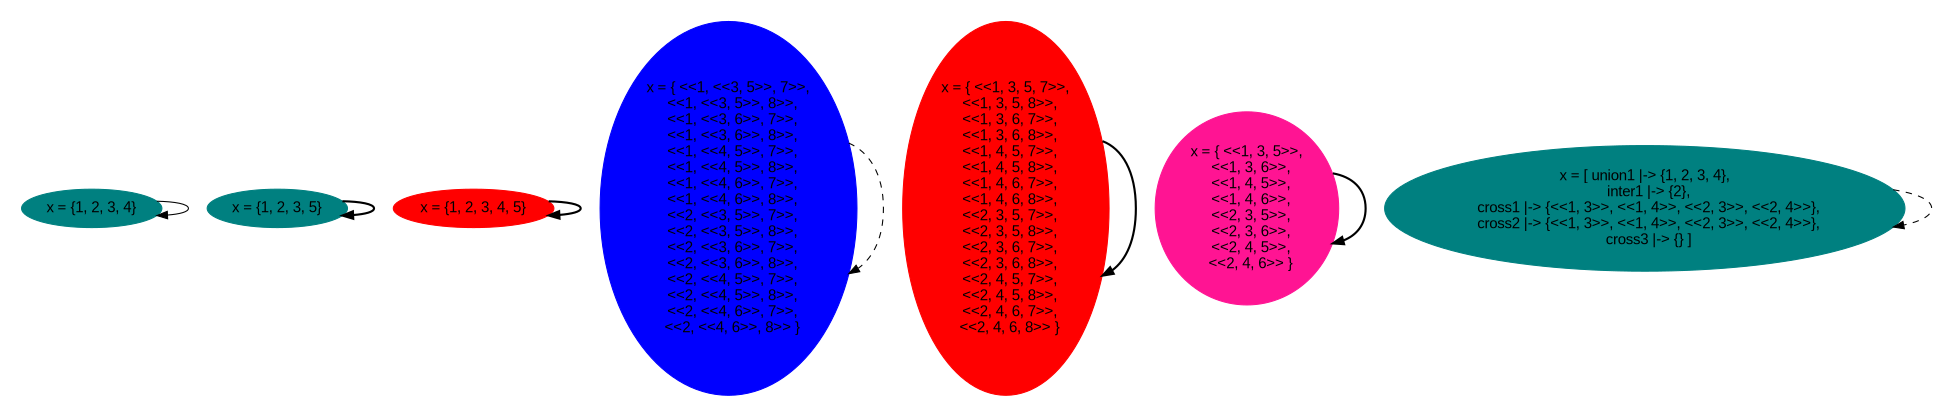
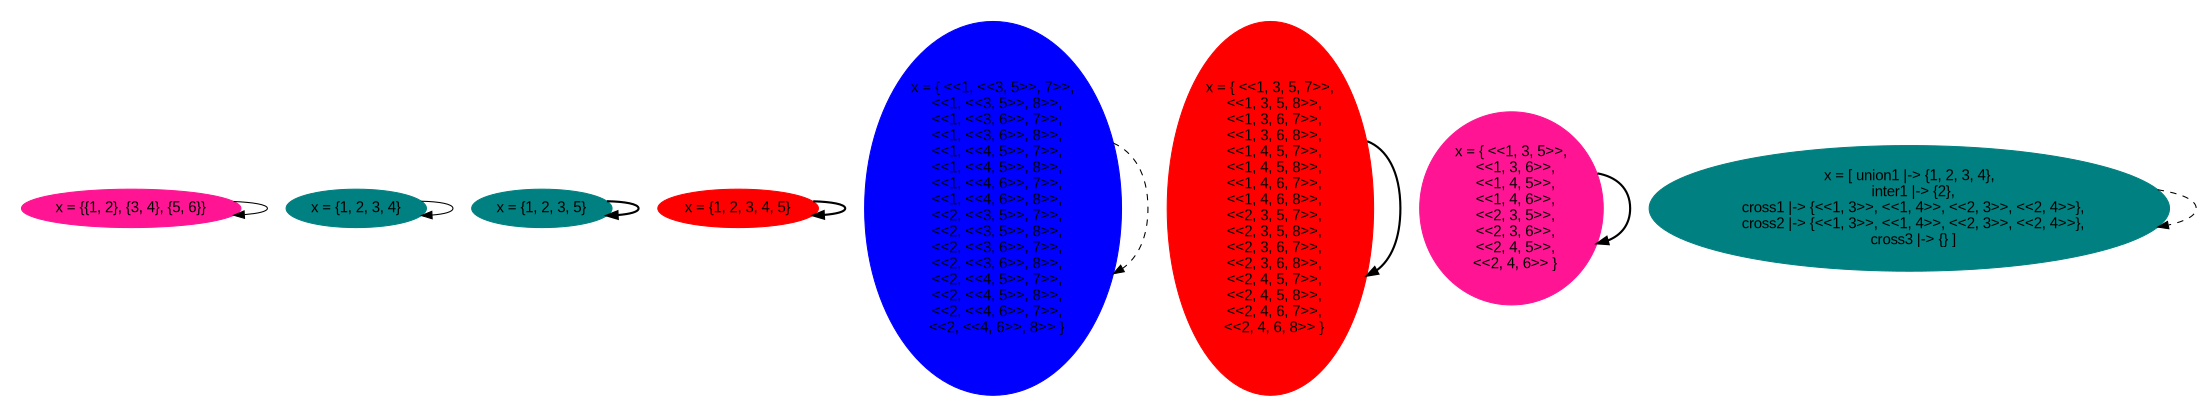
none -> (131, 208)
